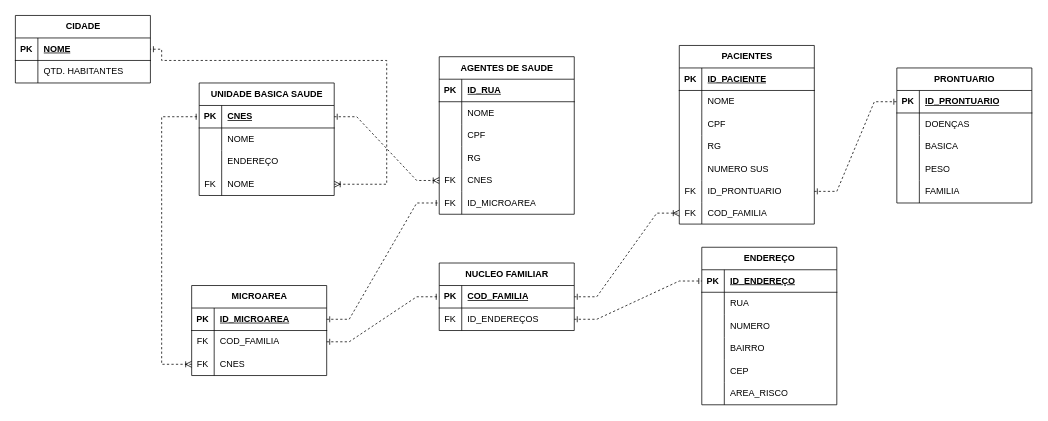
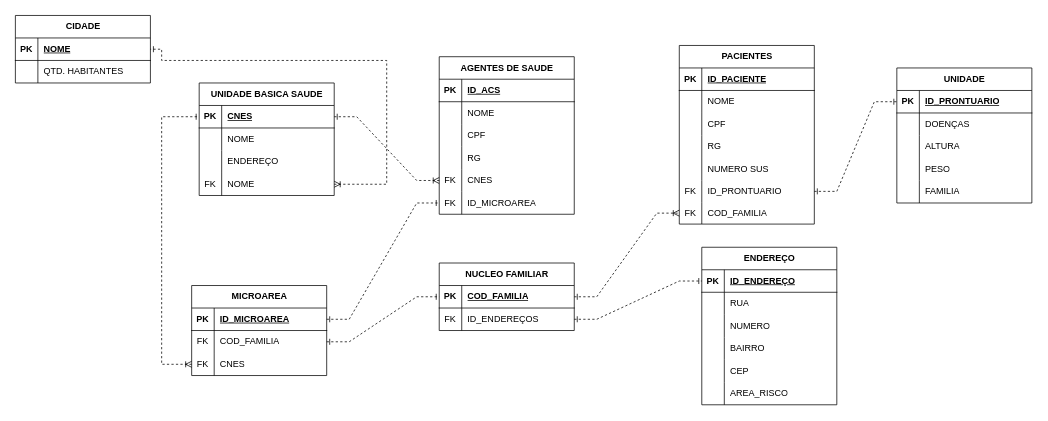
(965, 79) -> (965, 79)
(483, 90) -> (483, 90)
(940, 147) -> (940, 147)
